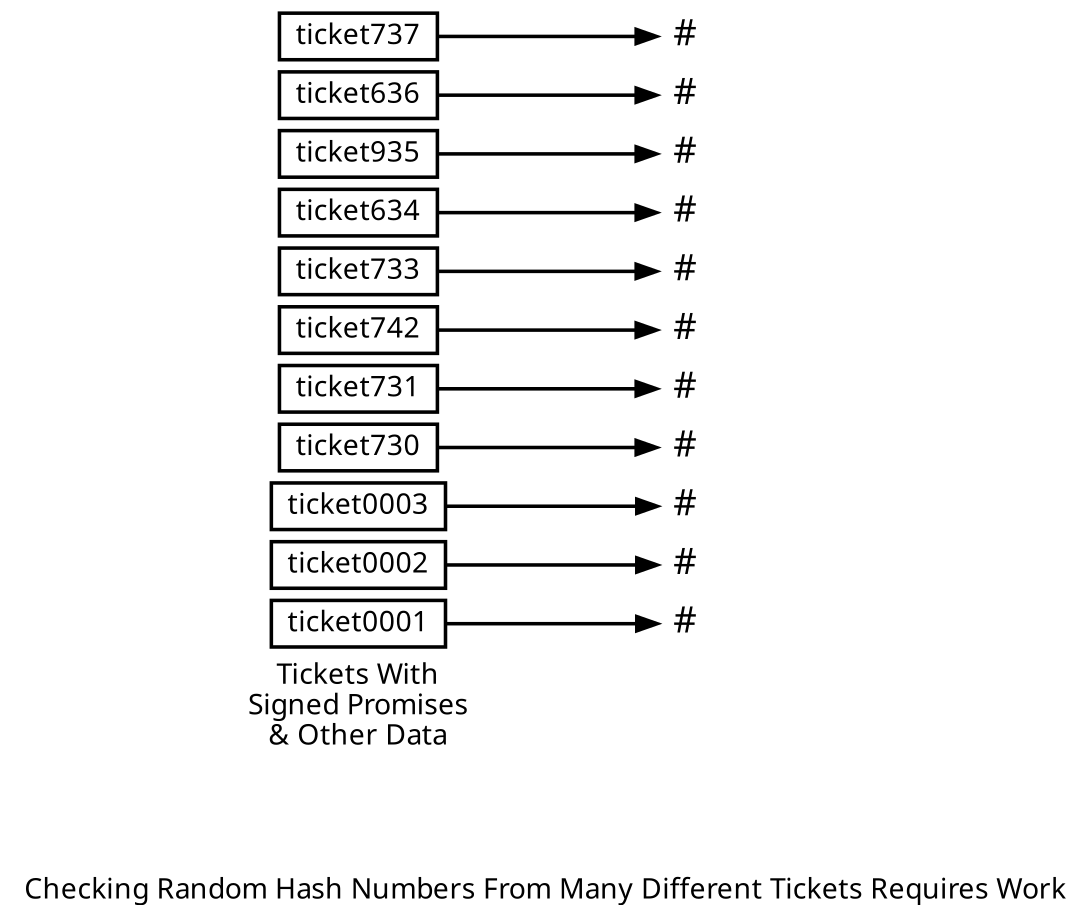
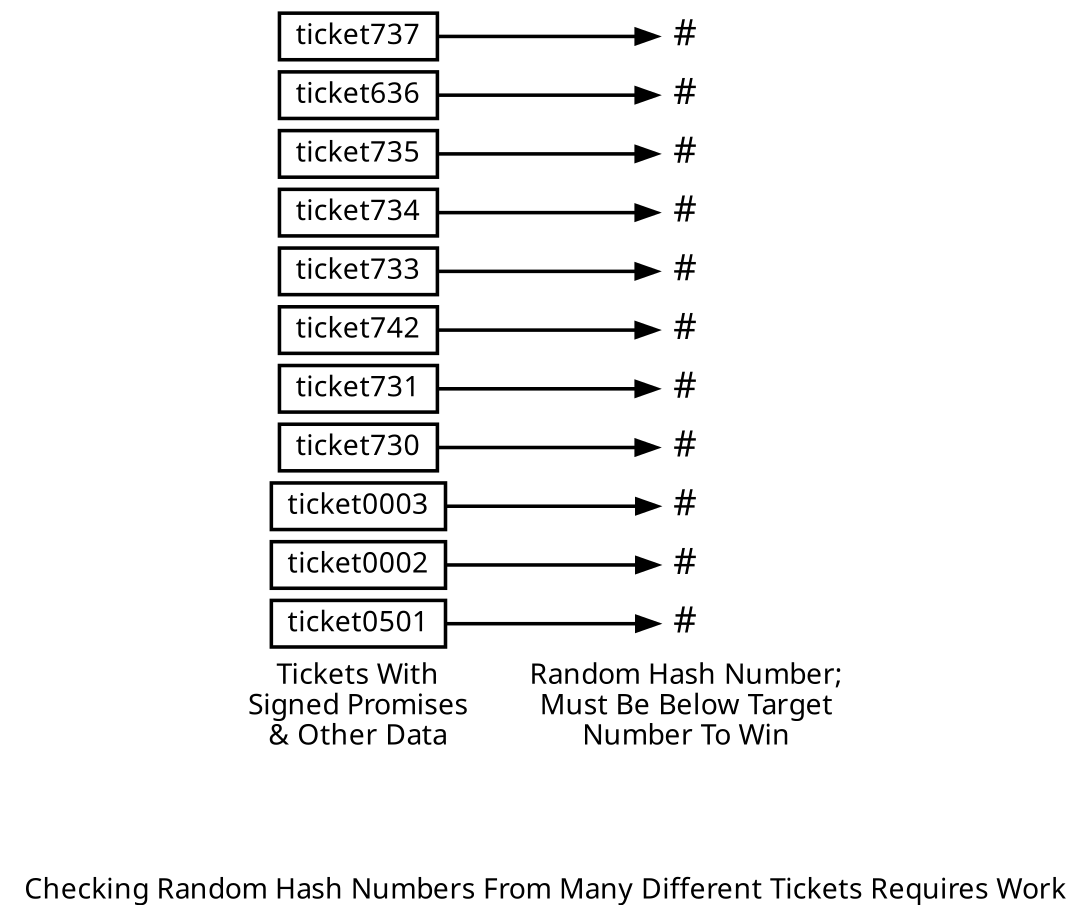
(358, 154) -> (358, 154)
(358, 213) -> (358, 213)
(358, 624) -> (358, 624)
none -> (686, 707)
